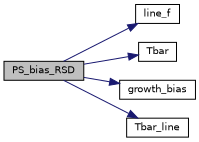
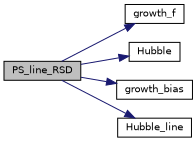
(158, 14) -> (155, 14)
(158, 52) -> (155, 52)
(44, 71) -> (42, 71)
(158, 128) -> (155, 128)
